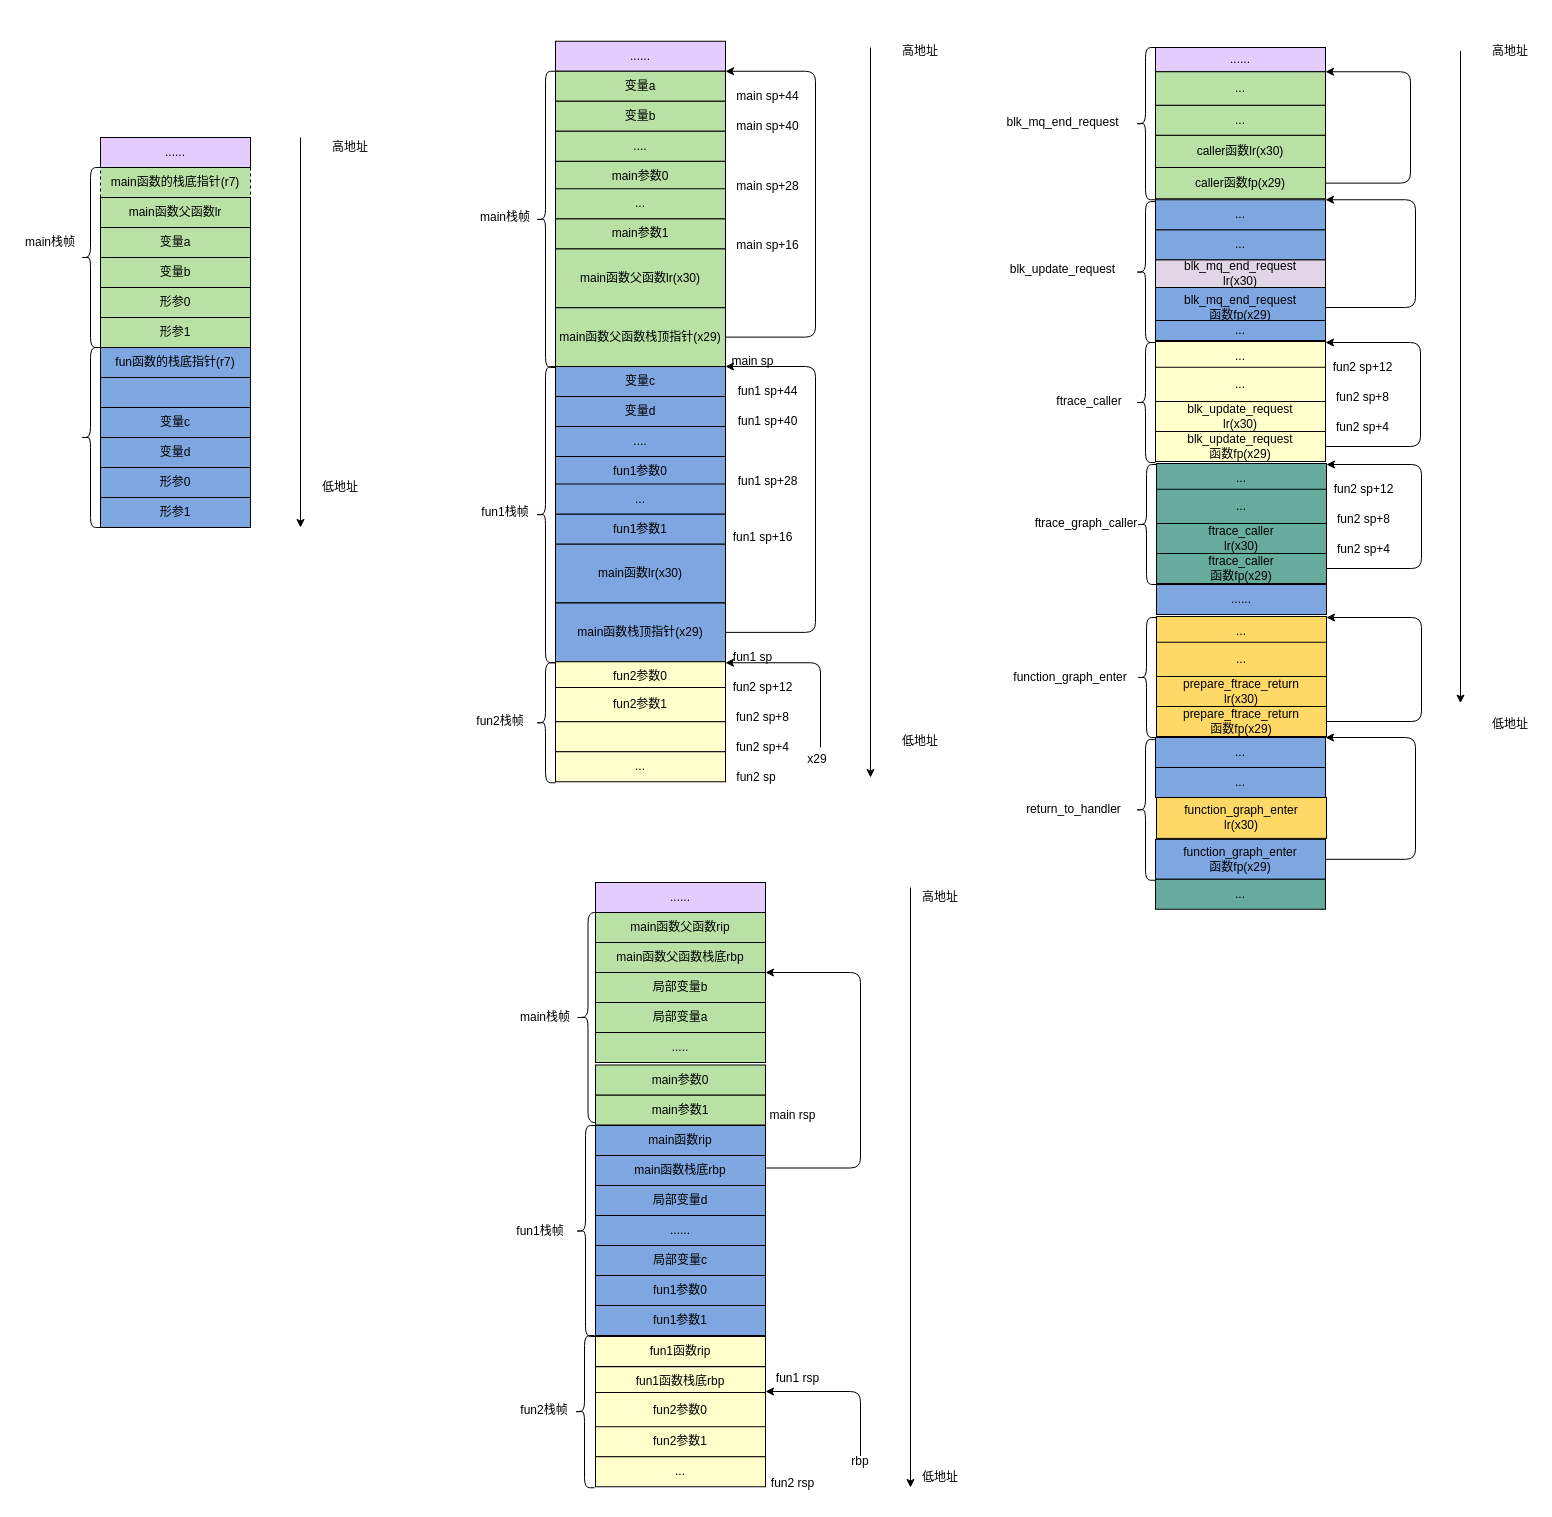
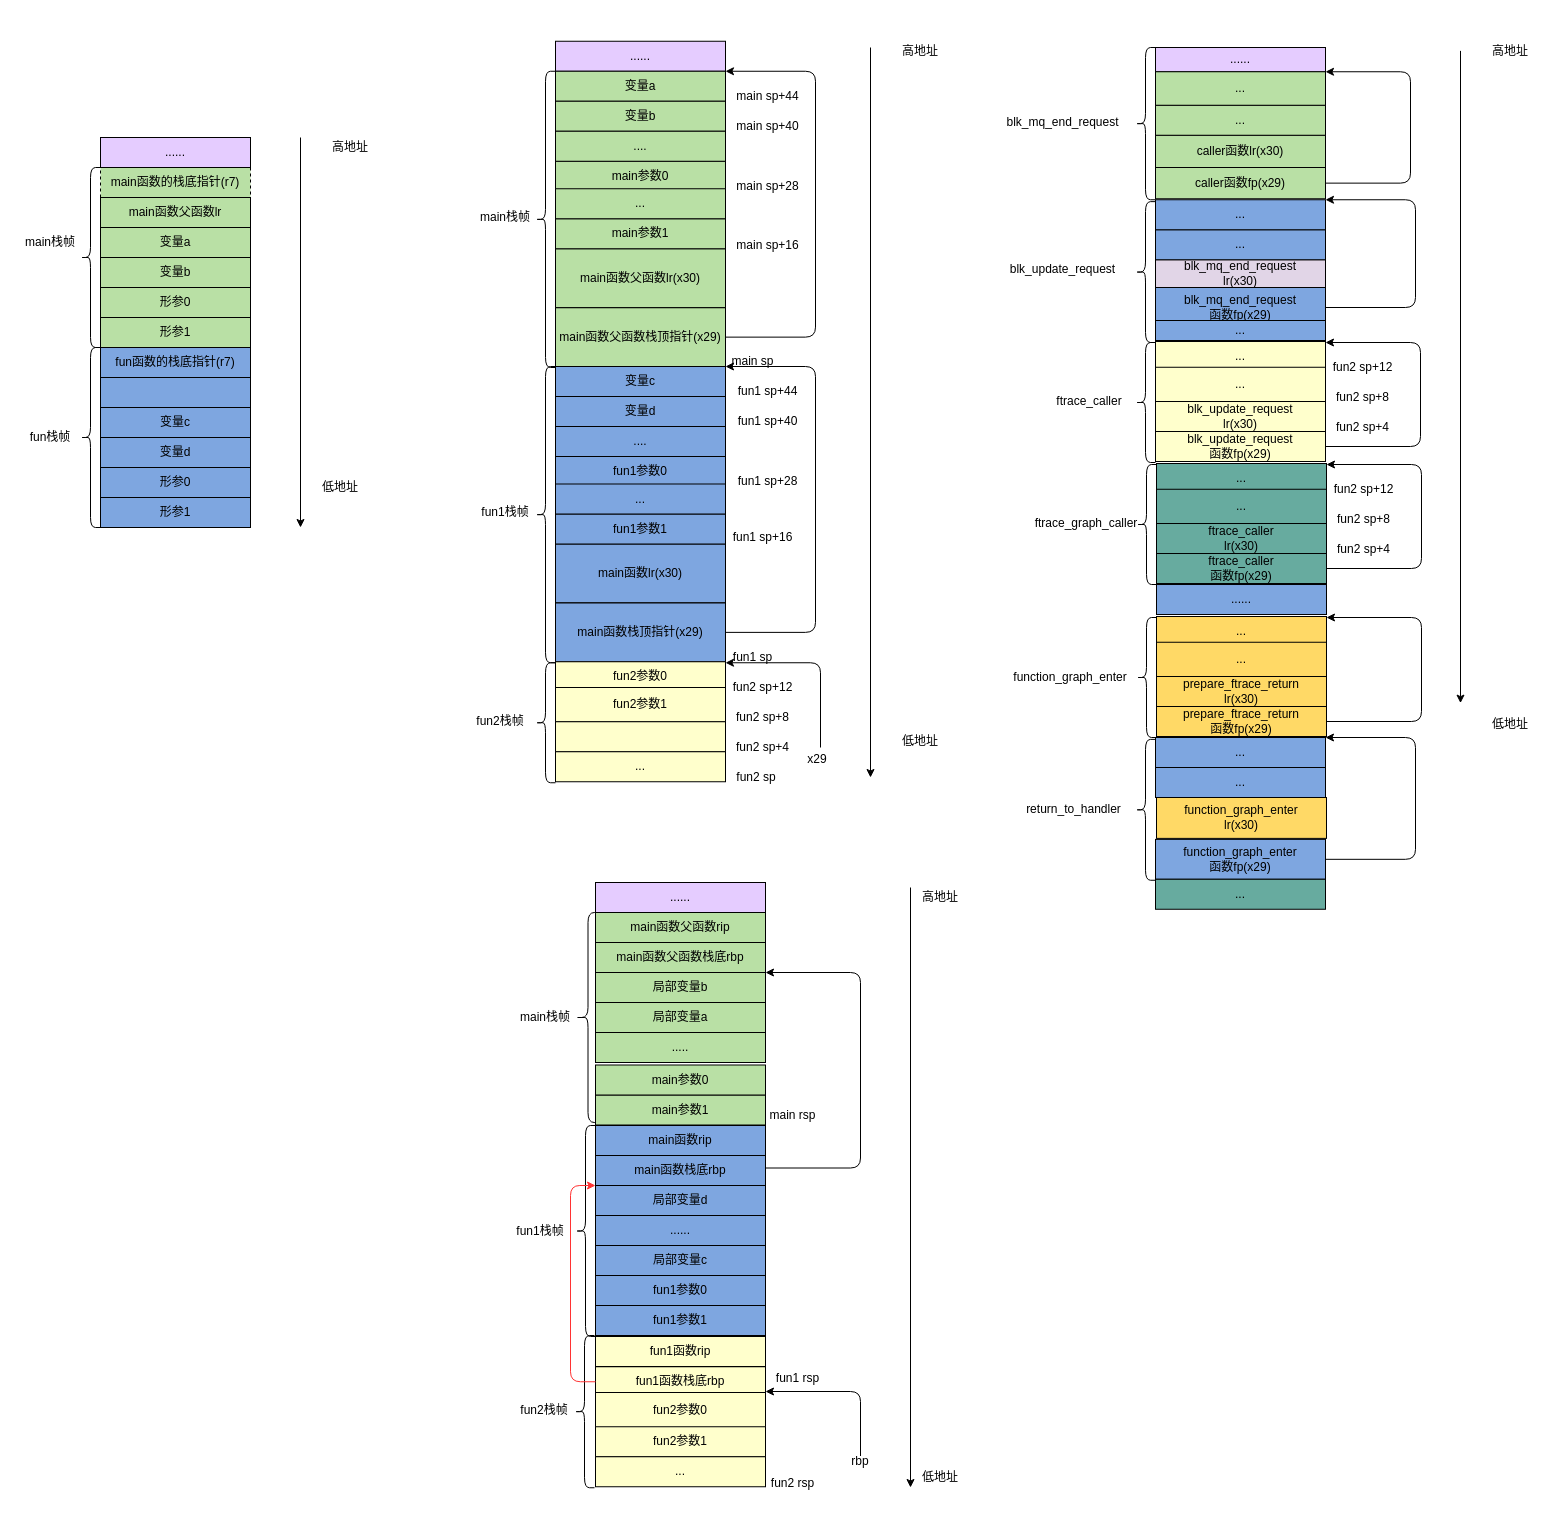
none -> (51, 438)
none -> (571, 1287)
